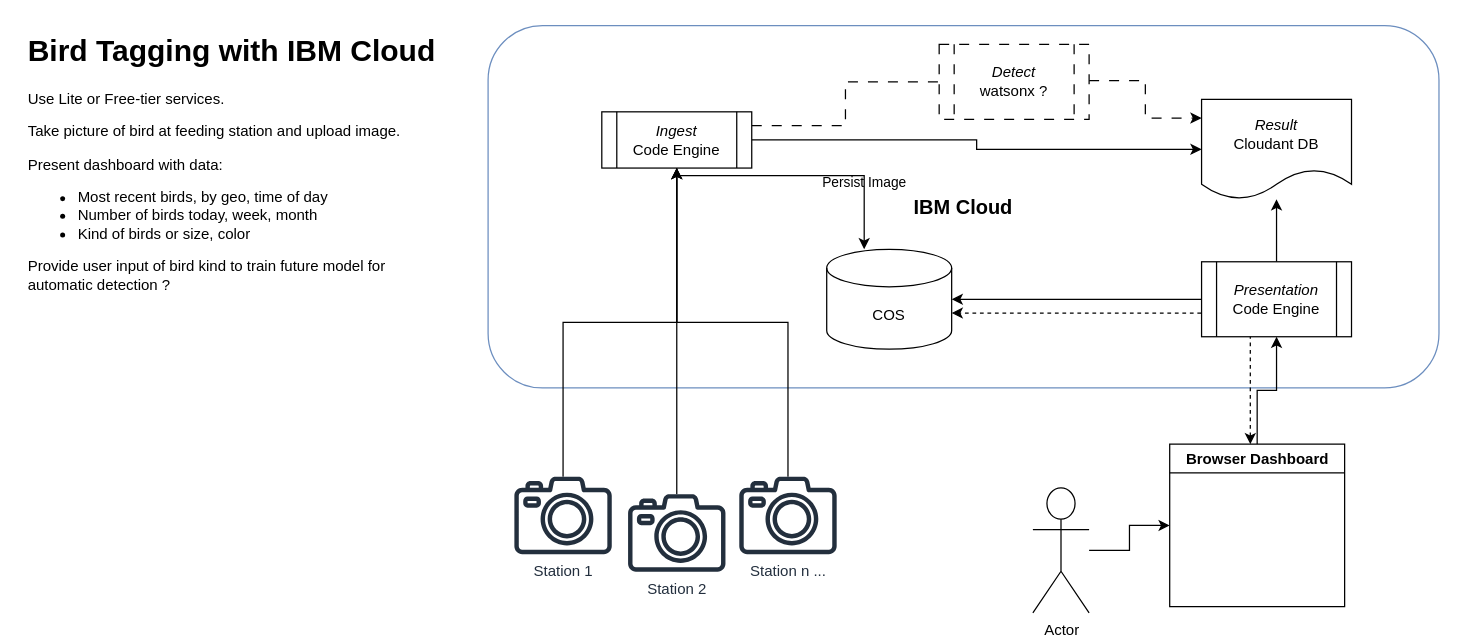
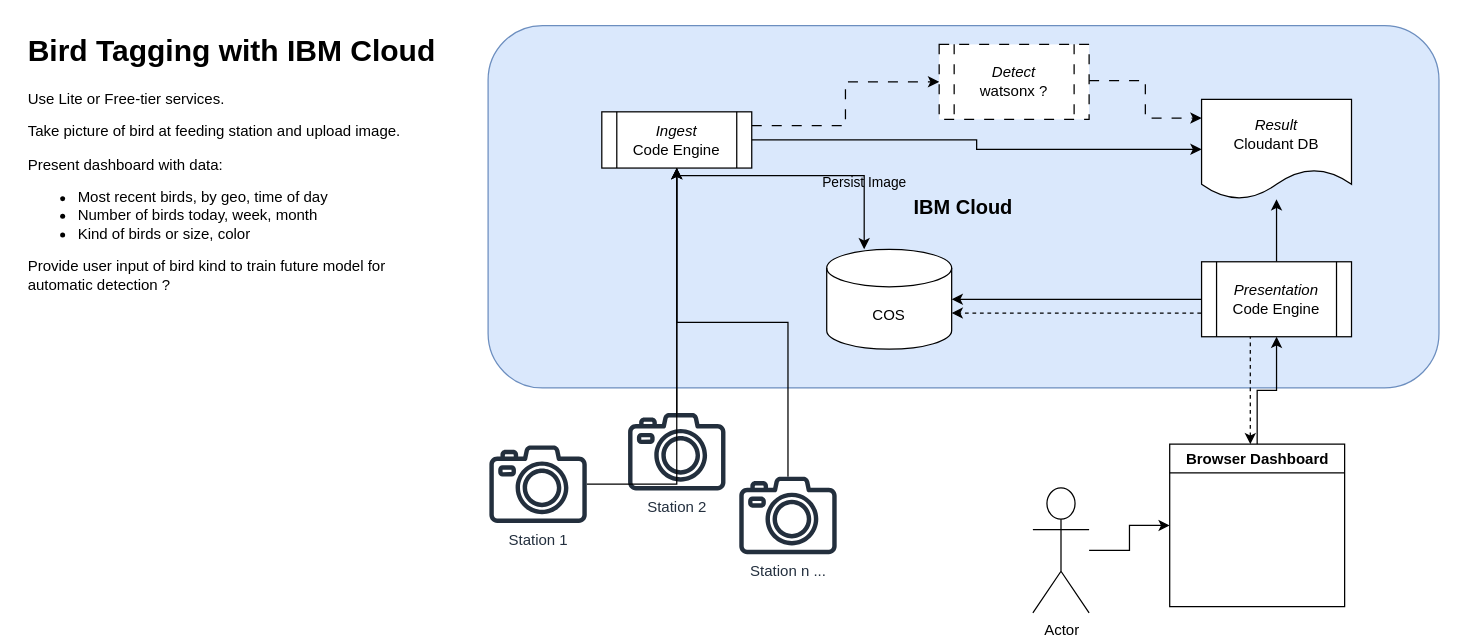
(933, 82) -> (929, 82)
(964, 207) -> (964, 207)
(563, 516) -> (538, 484)
(677, 533) -> (677, 452)
